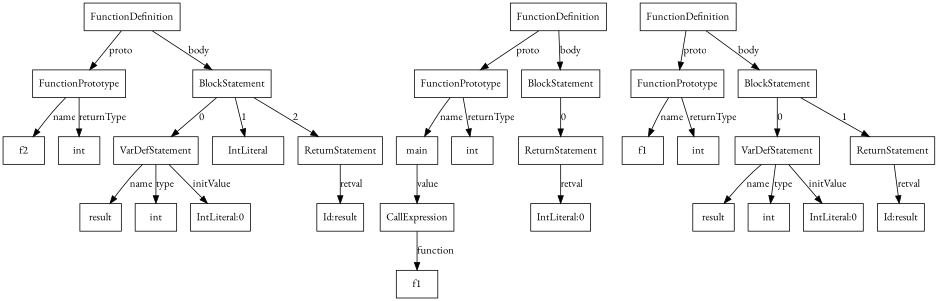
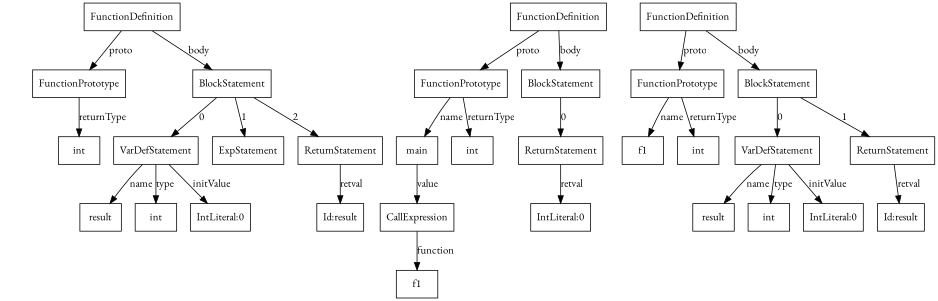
(24, 151) -> none
(248, 151) -> (248, 151)
